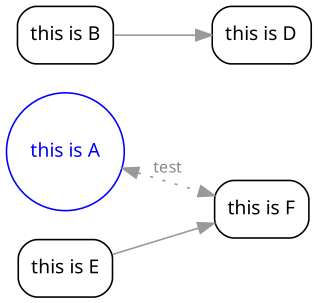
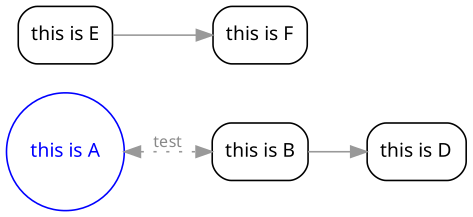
(168, 182) -> (168, 152)
